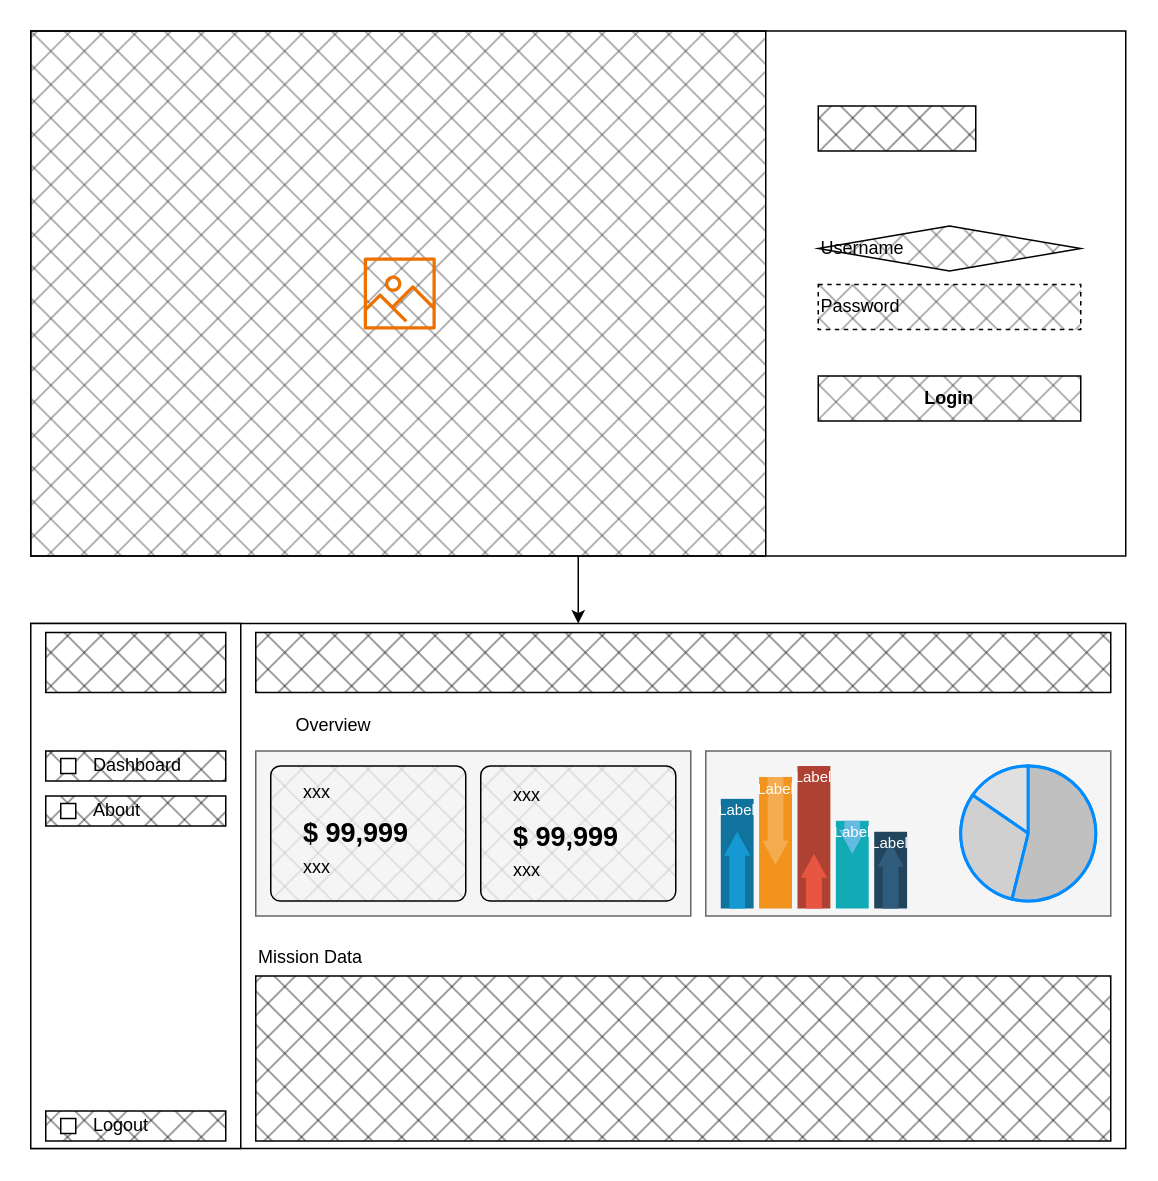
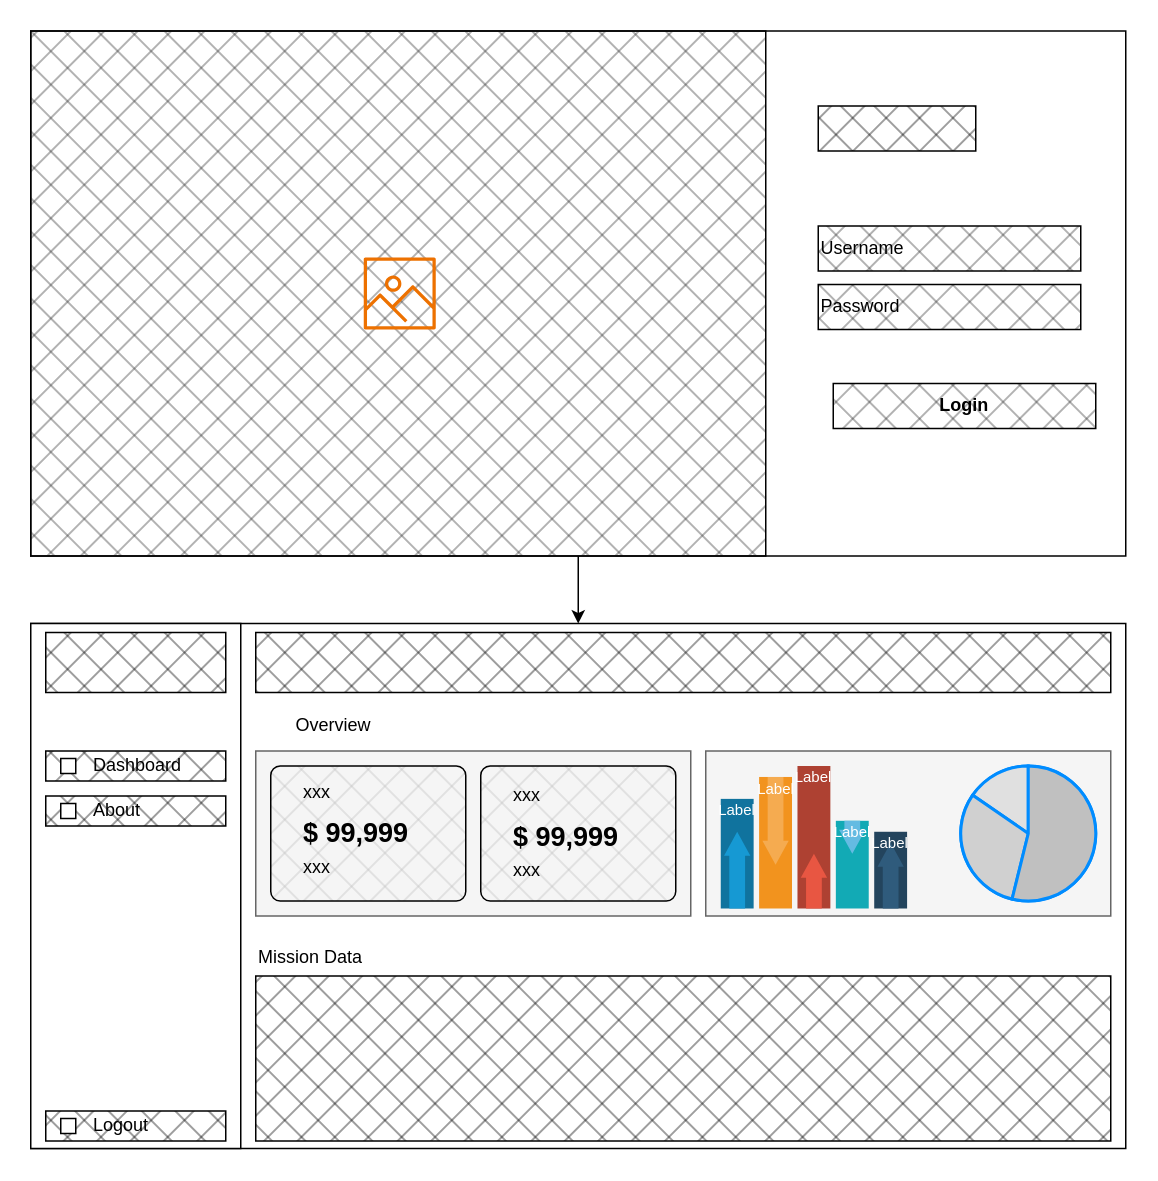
(950, 248) -> (950, 248)
(950, 307) -> (950, 307)
(950, 398) -> (965, 406)
